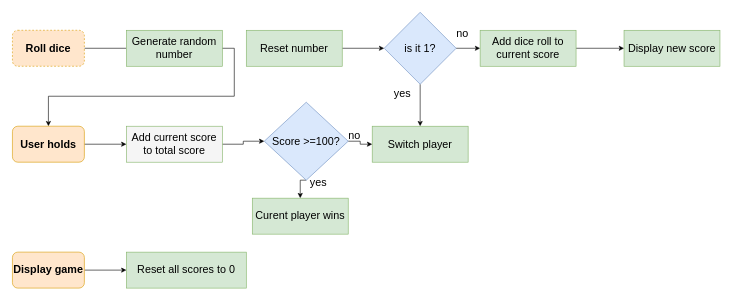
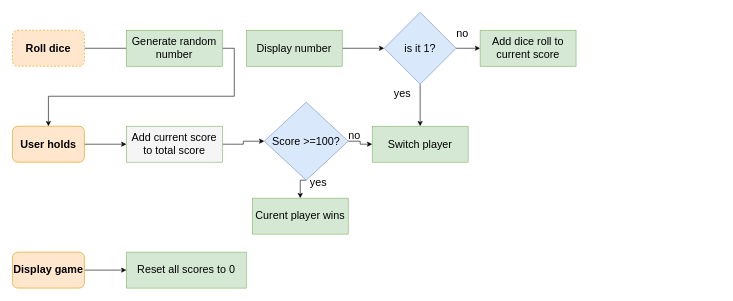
(294, 48) -> (294, 48)
(618, 48) -> none
(672, 48) -> none
